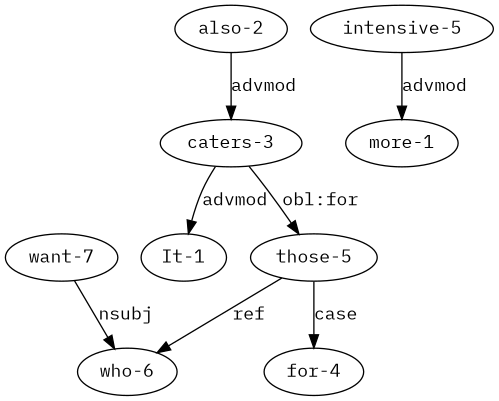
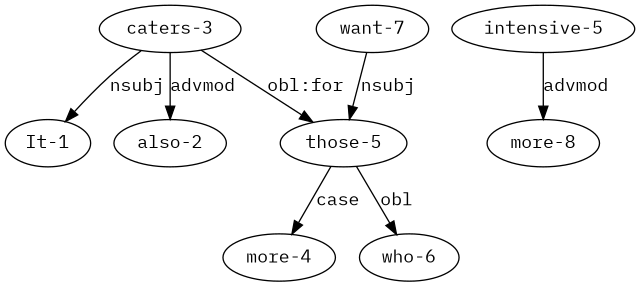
(231, 79) -> (170, 79)
(402, 143) -> (543, 143)
(235, 200) -> (137, 86)
(91, 309) -> (360, 79)
(249, 315) -> (397, 200)
(314, 372) -> (279, 258)
